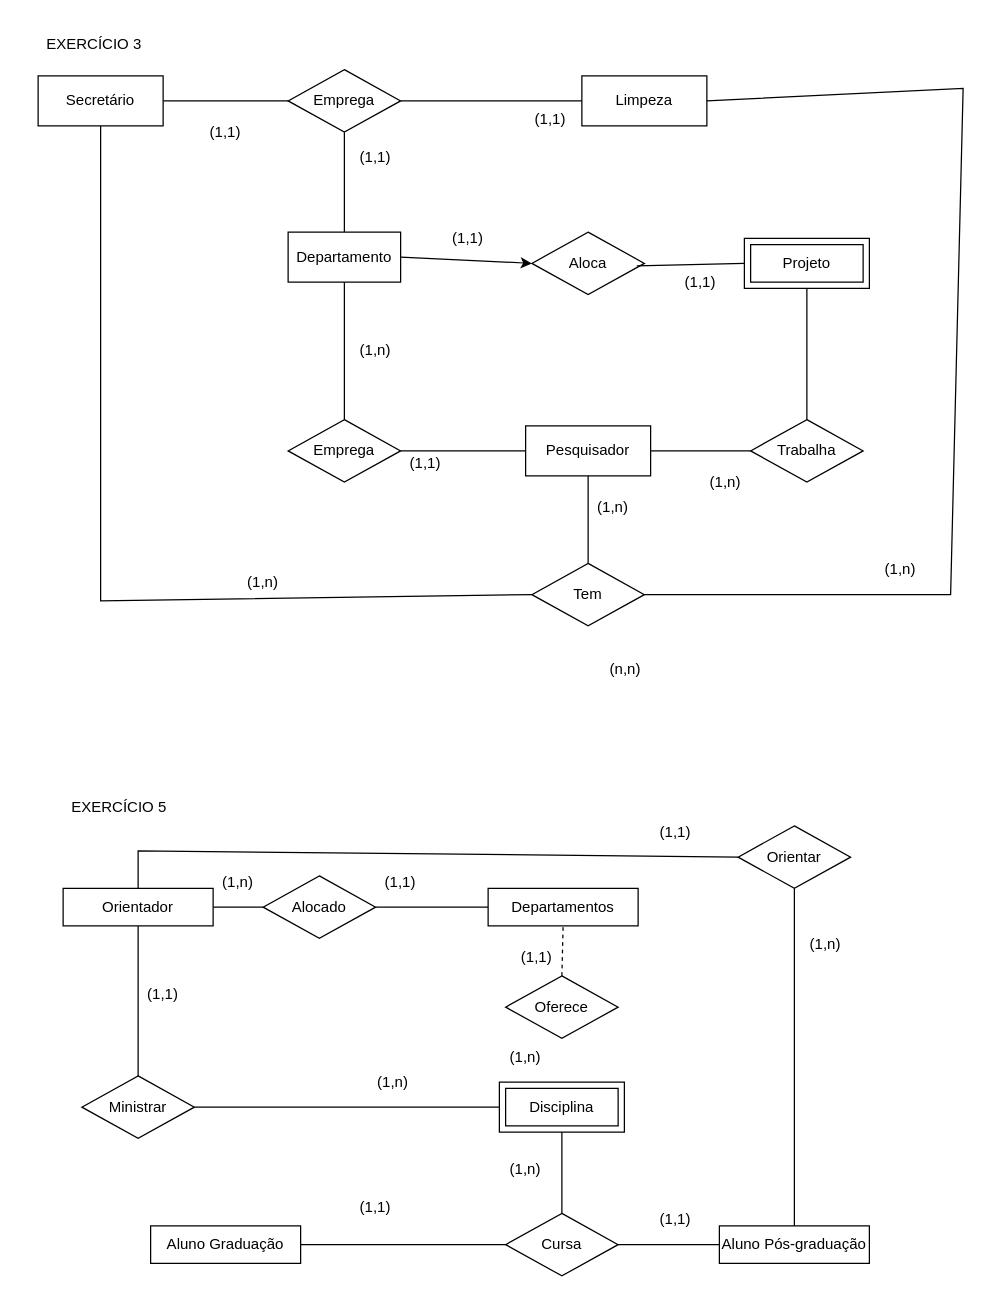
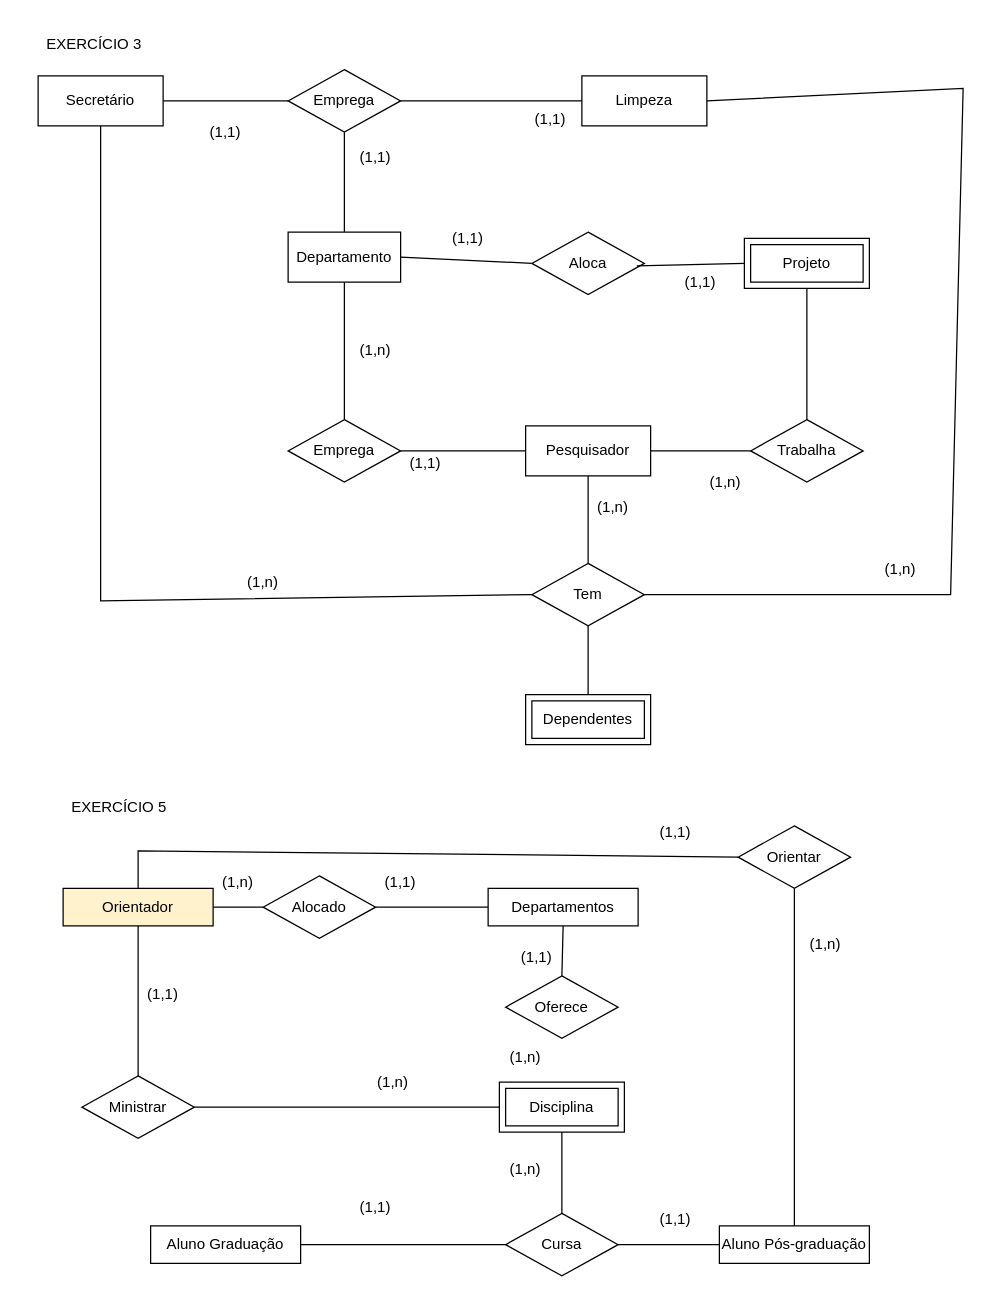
(522, 263) -> (525, 263)
none -> (588, 660)
(626, 669) -> none
none -> (588, 719)
(138, 907) -> (138, 907)
(563, 951) -> (563, 951)
